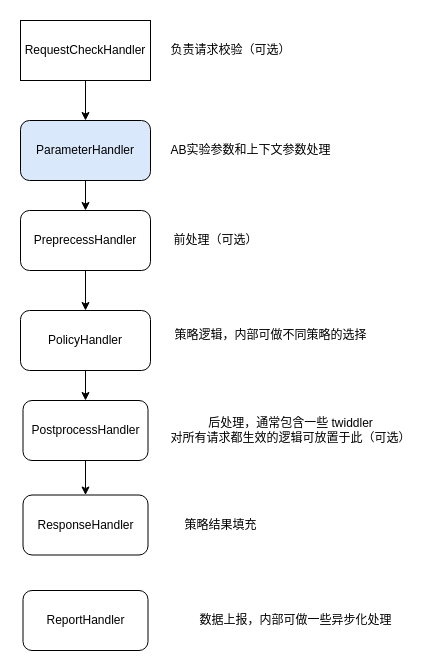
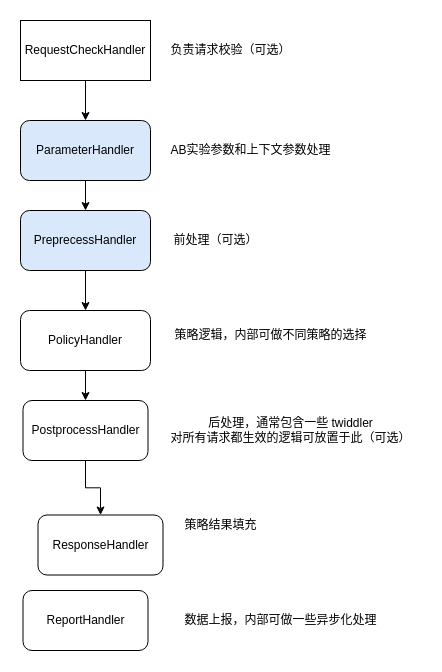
(86, 241) -> (86, 241)
(86, 525) -> (101, 545)
(296, 621) -> (281, 621)
